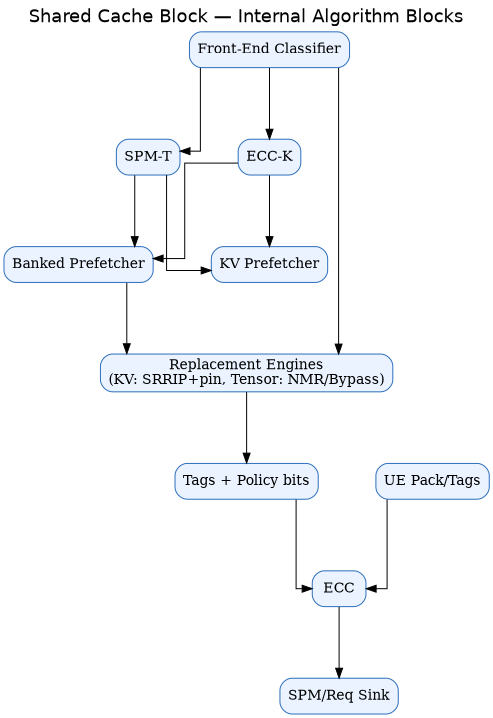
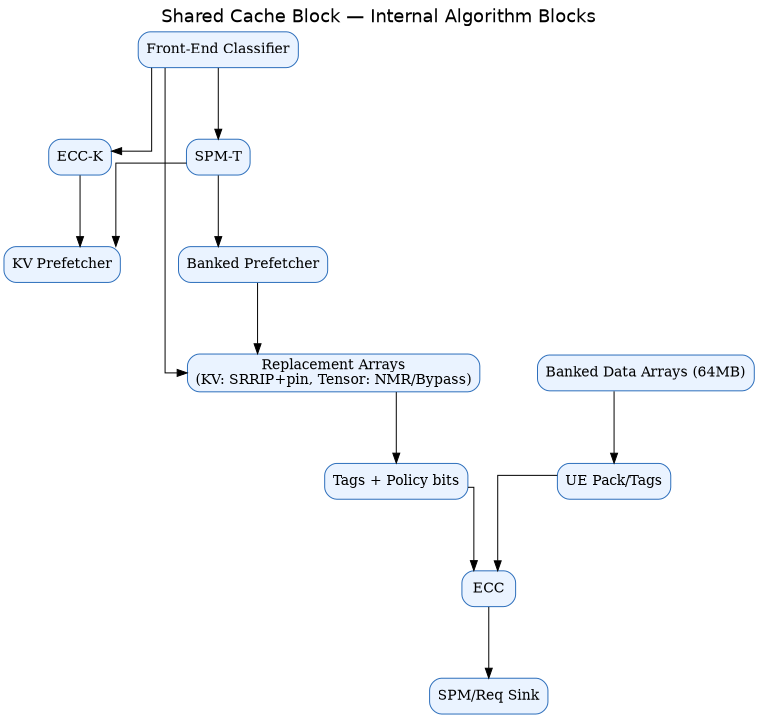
(185, 195) -> none
(247, 373) -> (334, 373)
none -> (646, 373)
